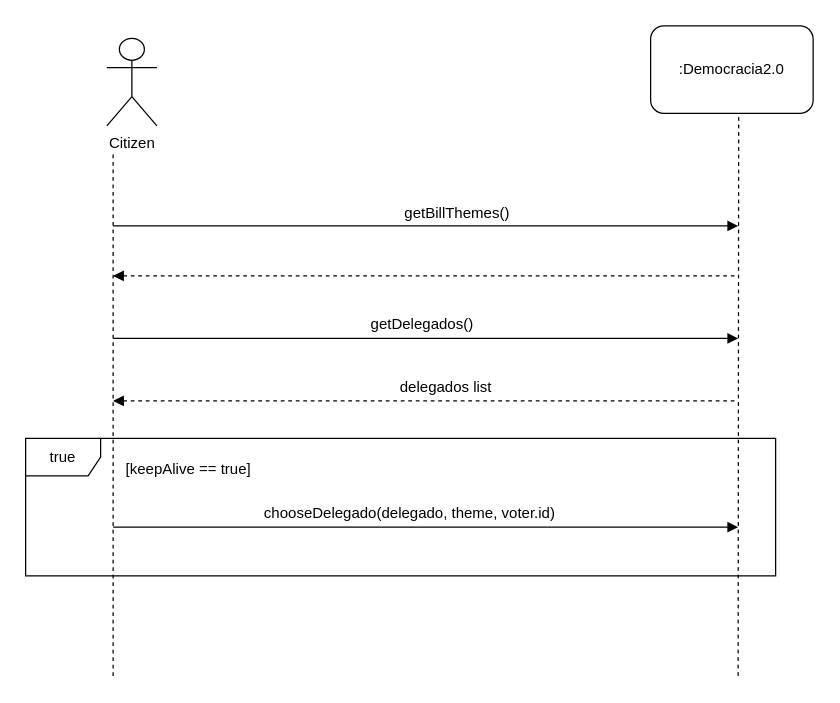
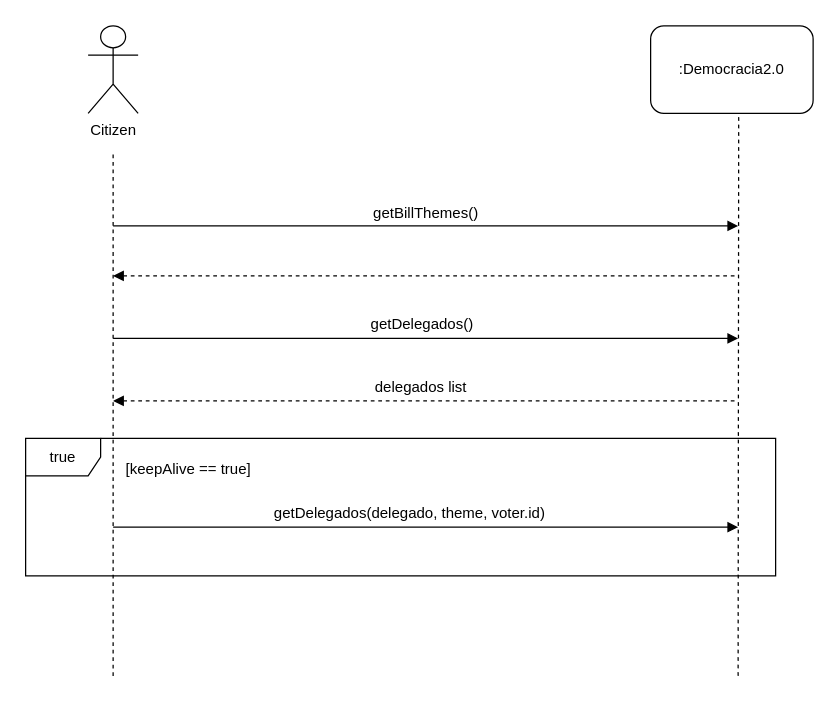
(132, 82) -> (113, 69)
(457, 213) -> (426, 213)
(446, 387) -> (421, 387)
(410, 513) -> (410, 513)
